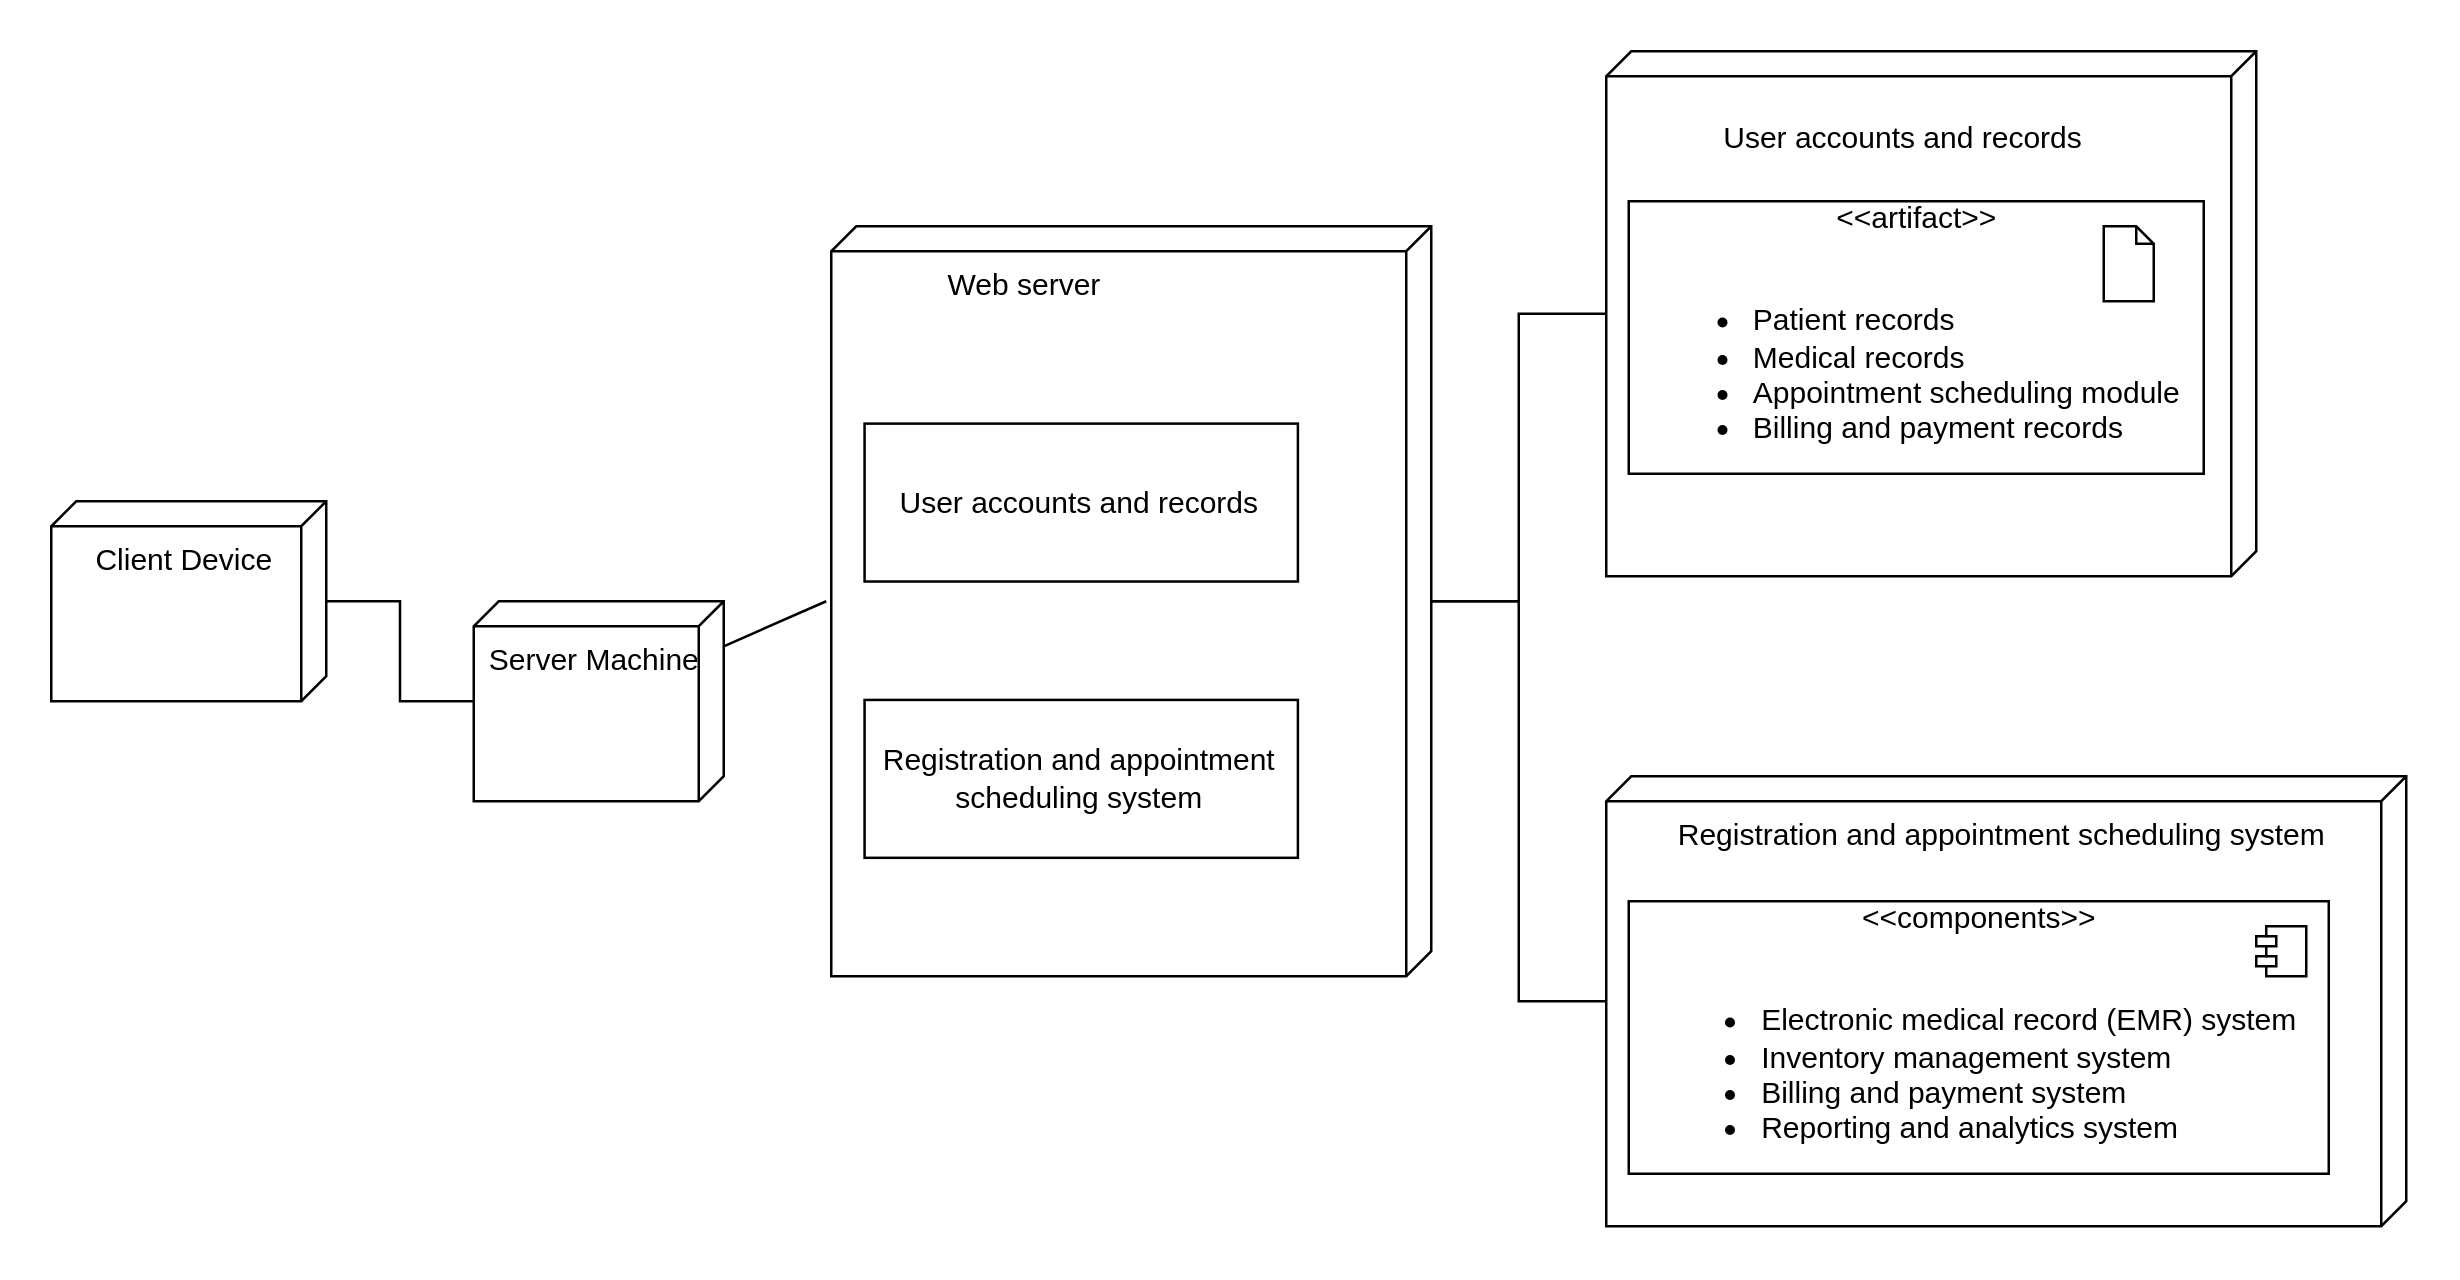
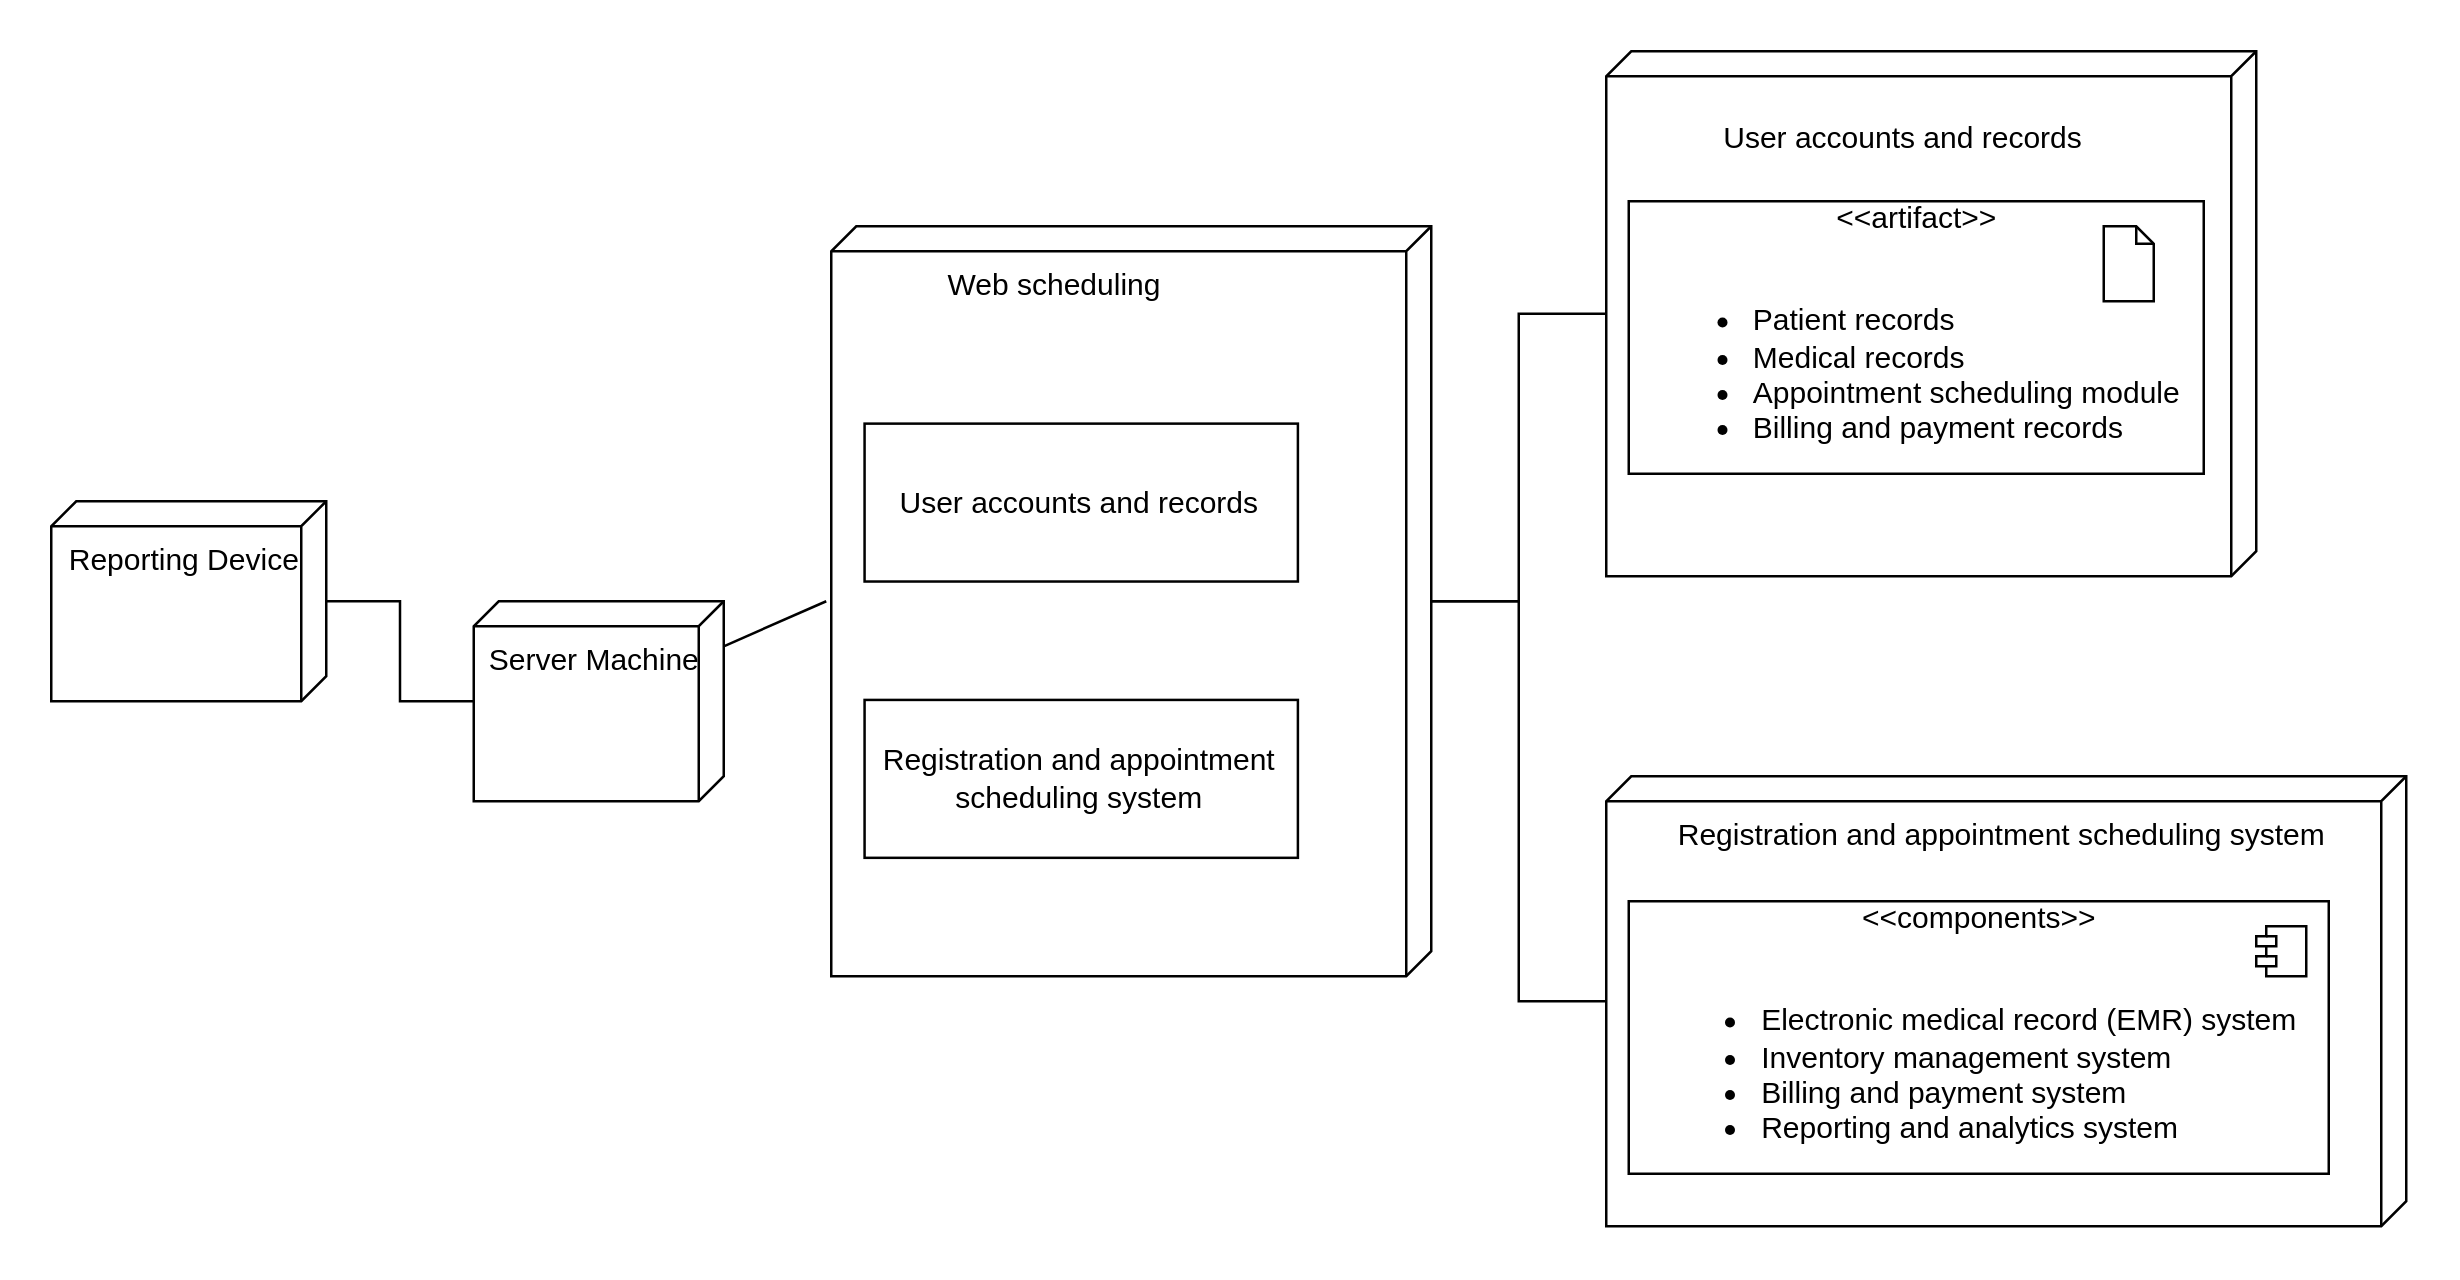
(929, 287) -> (955, 287)
(185, 562) -> (185, 562)
